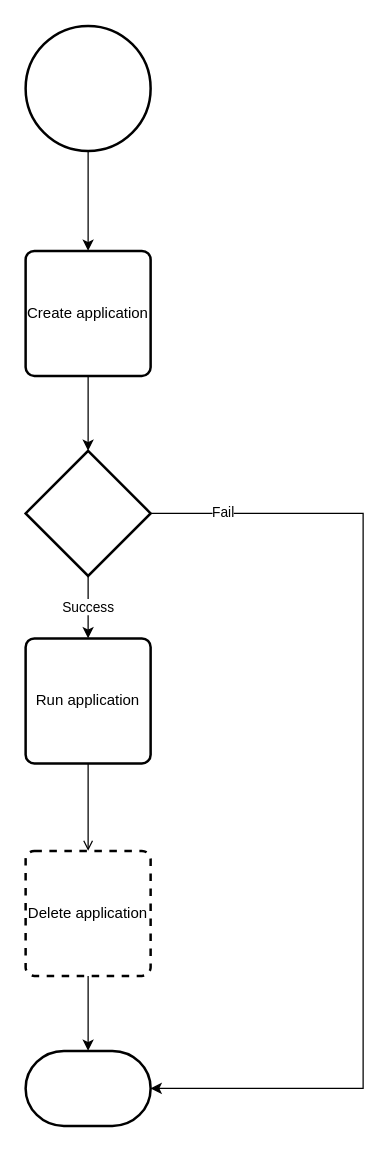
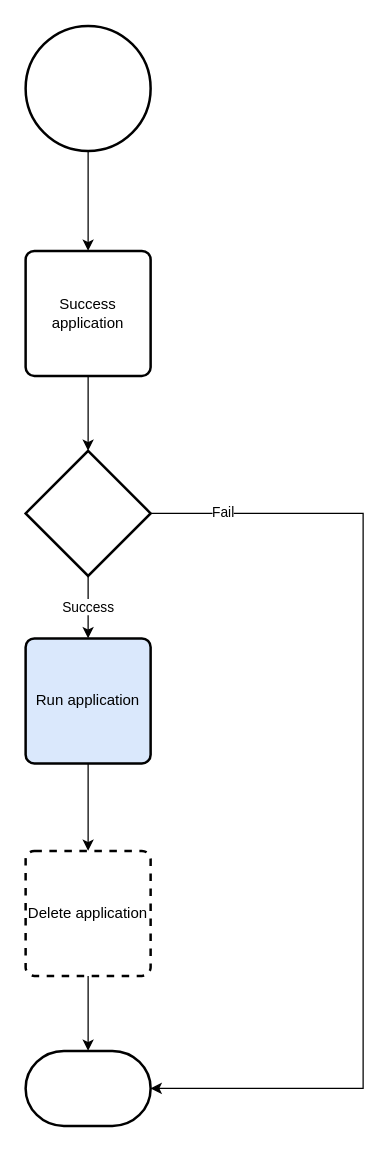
(88, 313) -> (88, 313)
(88, 701) -> (88, 701)
(88, 842) -> (88, 841)
